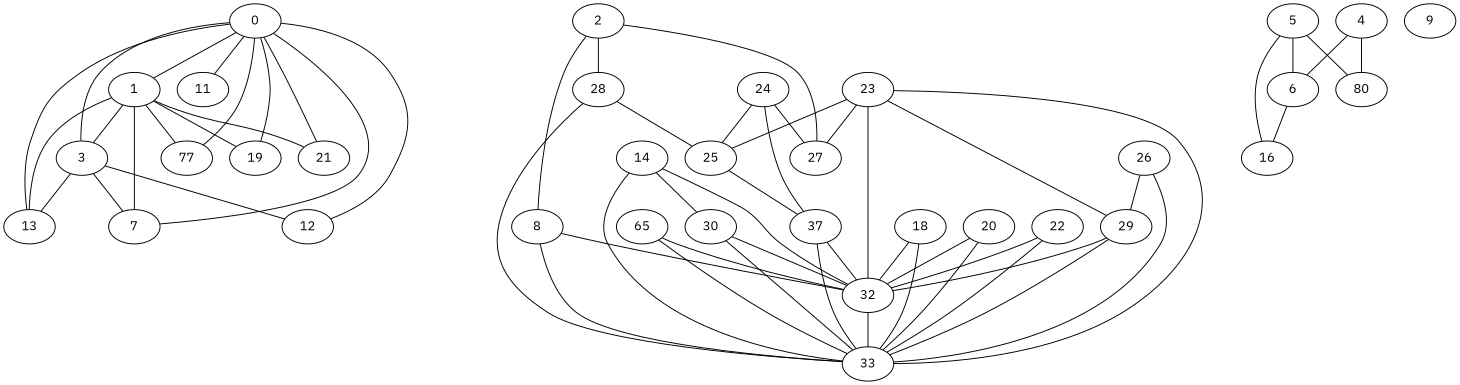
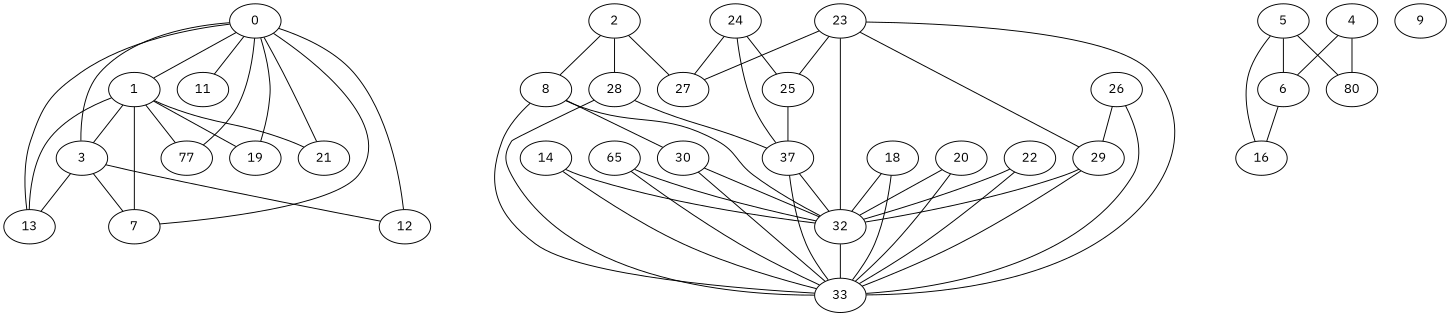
(655, 124) -> (701, 125)
(676, 192) -> (615, 124)
